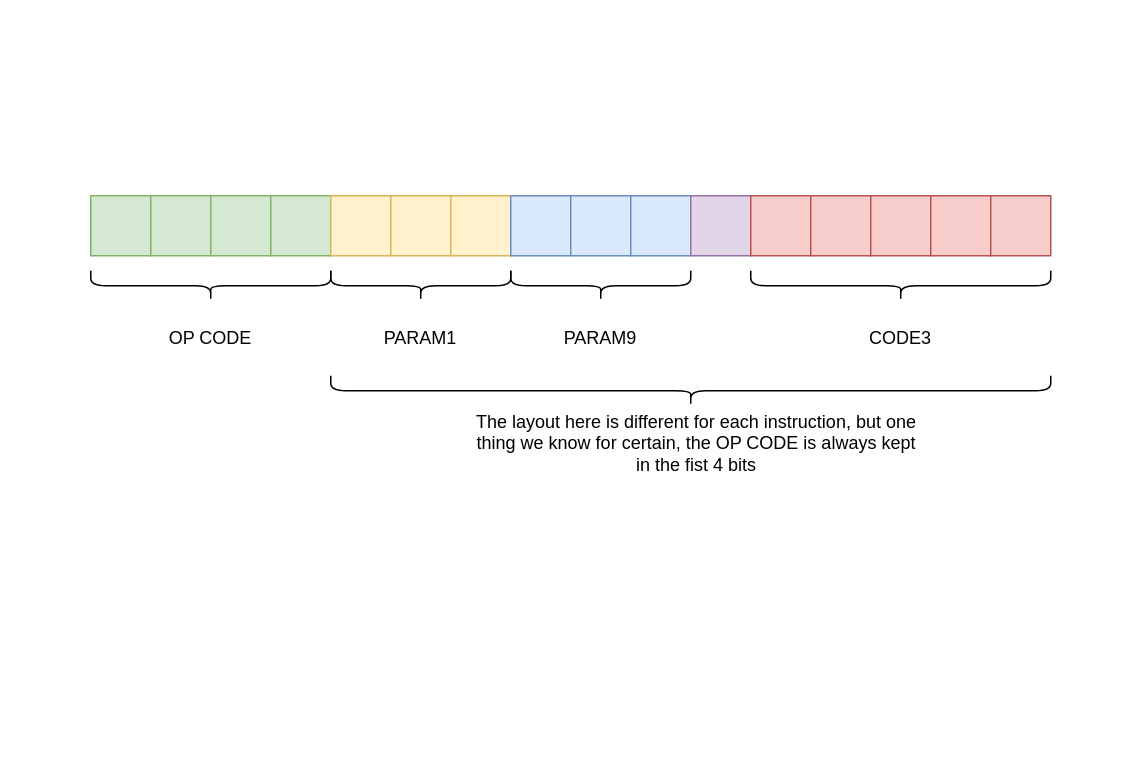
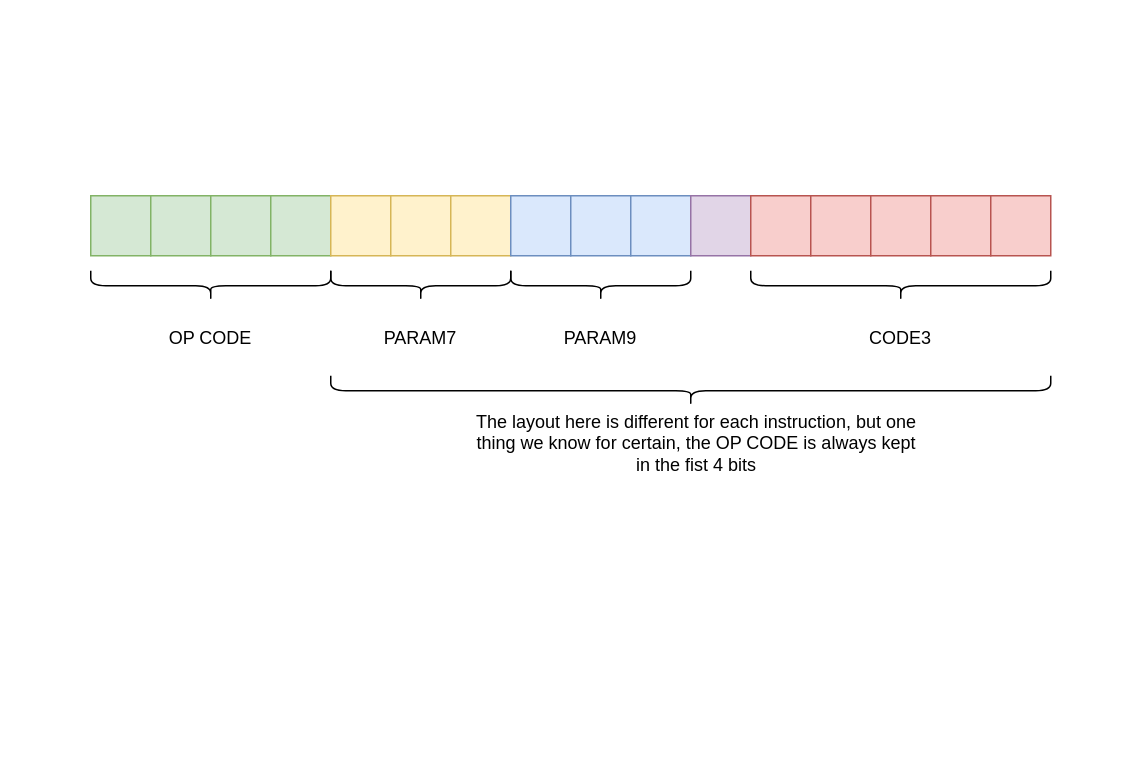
(421, 338) -> (421, 338)
